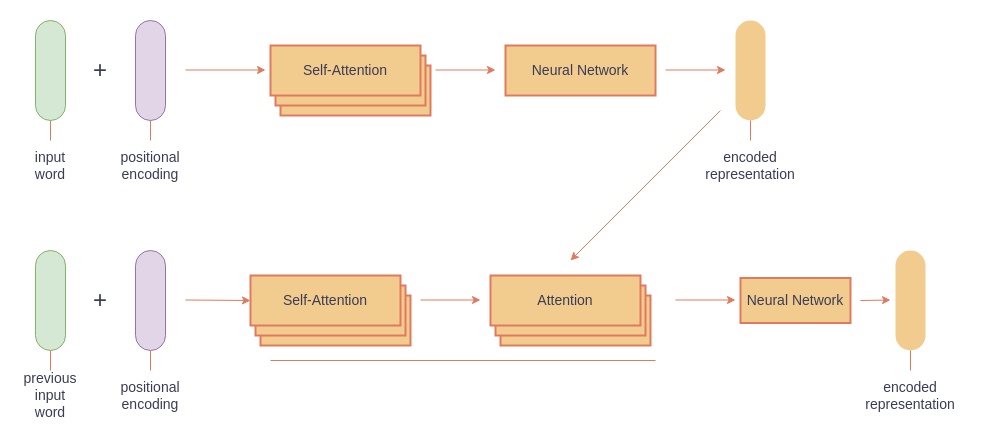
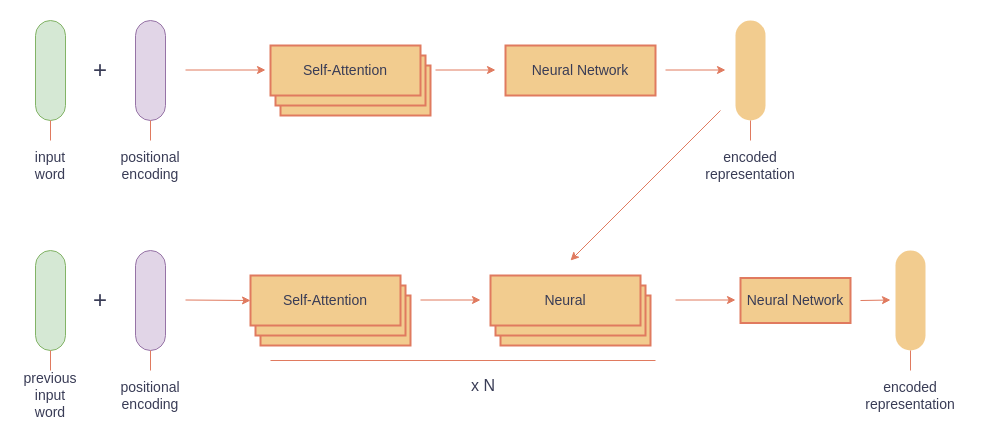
(566, 301) -> (566, 301)
none -> (483, 386)
